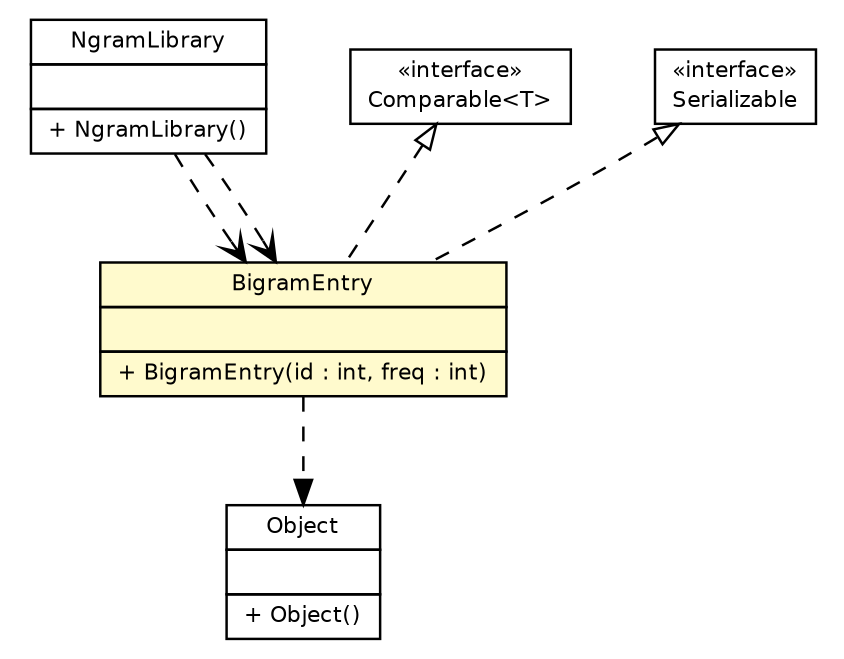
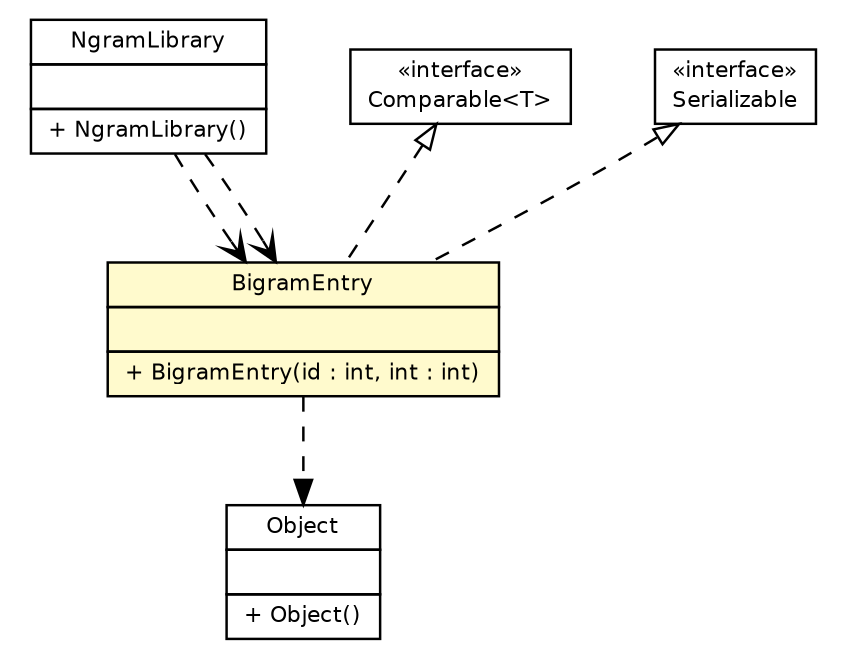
(303, 373) -> (303, 373)
